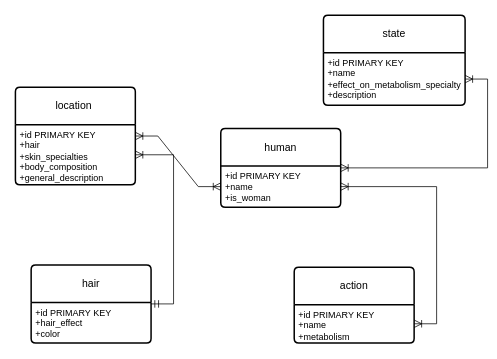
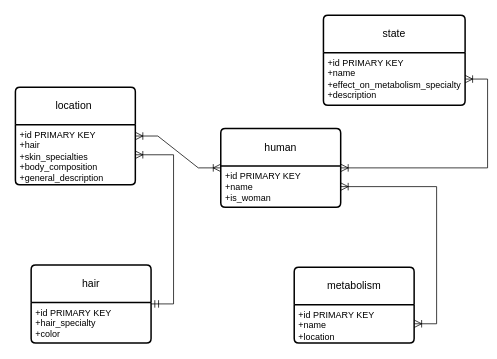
(184, 169) -> (185, 157)
(354, 286) -> (354, 286)
(70, 324) -> (70, 324)
(333, 326) -> (333, 326)
